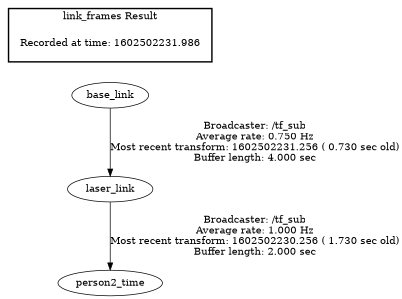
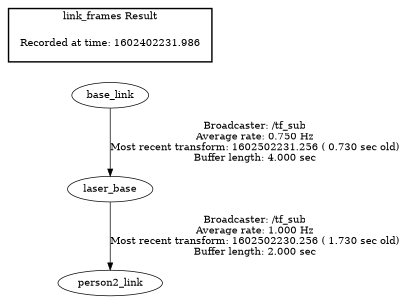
(110, 43) -> (110, 43)
(110, 189) -> (110, 189)
(110, 283) -> (110, 283)
